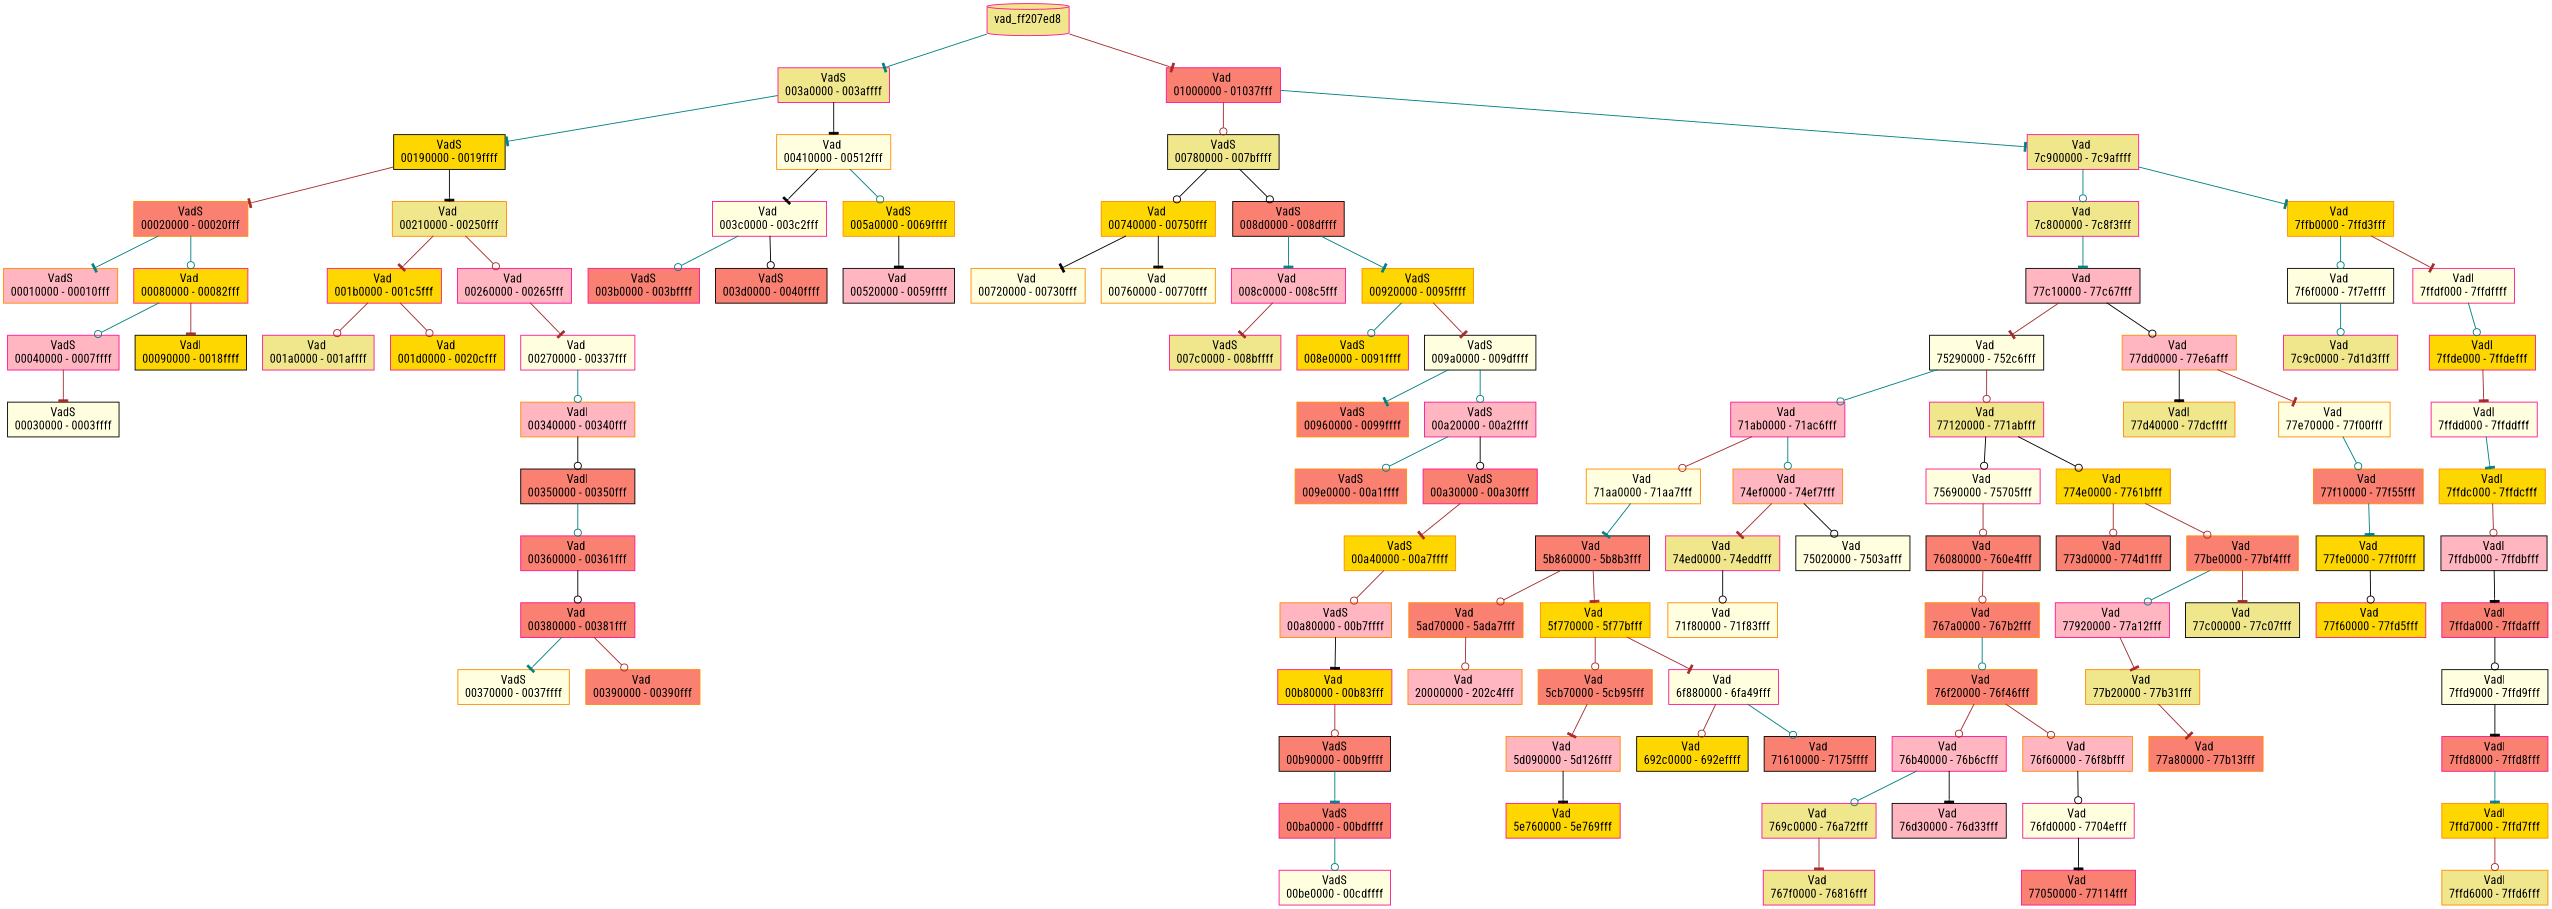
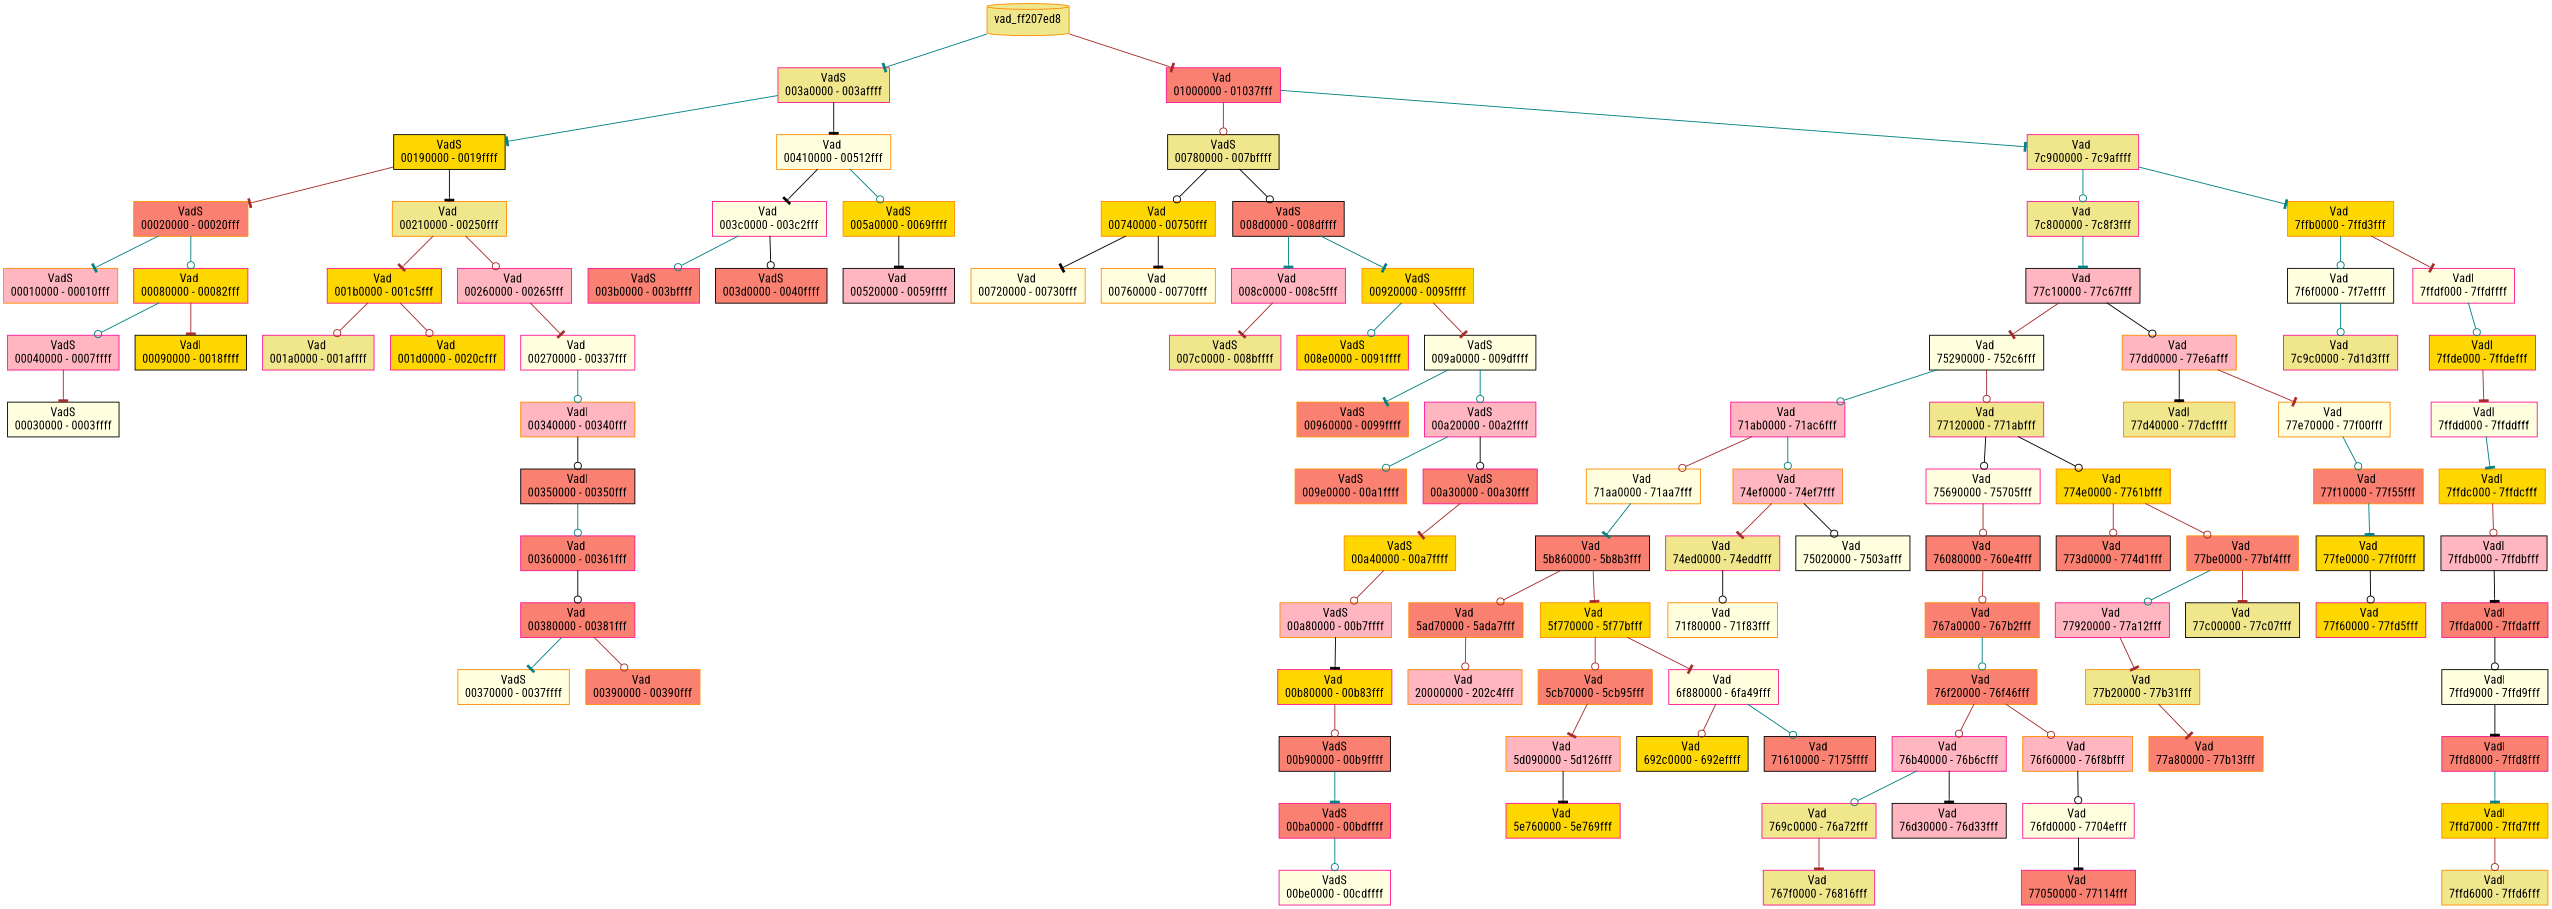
(1028, 20) -> (1028, 20)
